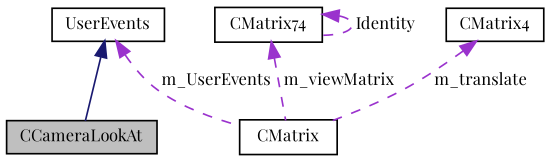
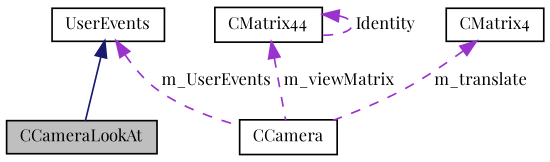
(269, 25) -> (269, 25)
(288, 137) -> (288, 137)
